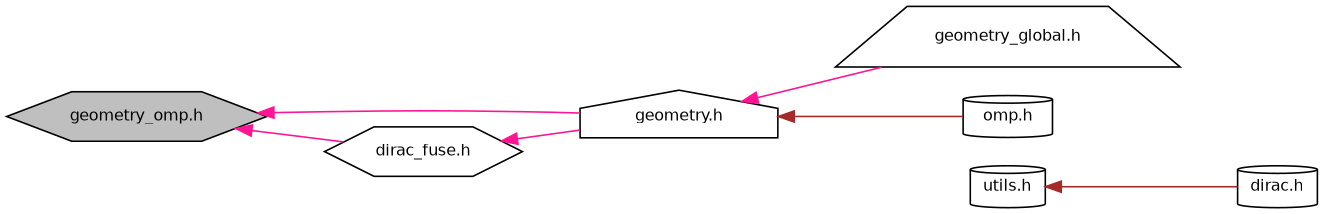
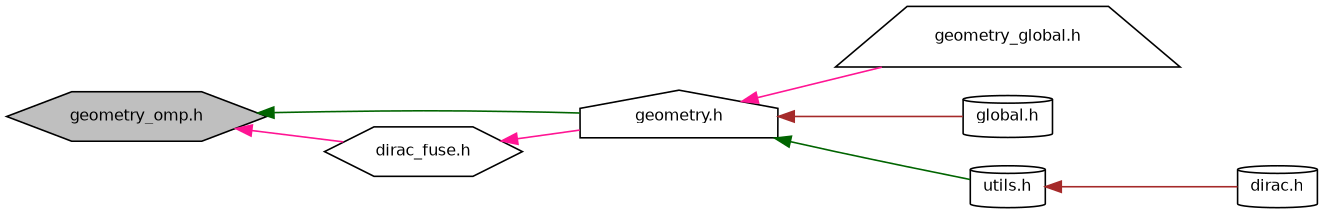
(427, 111) -> (427, 111)
(1008, 116) -> (1008, 116)
none -> (880, 161)
